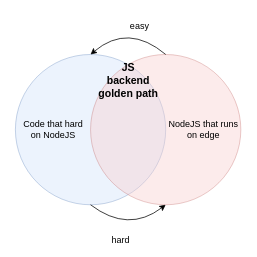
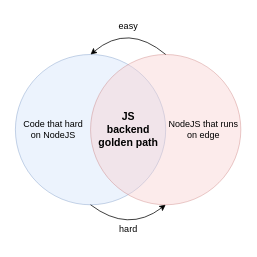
(139, 27) -> (128, 27)
(128, 81) -> (128, 129)
(120, 240) -> (128, 229)
